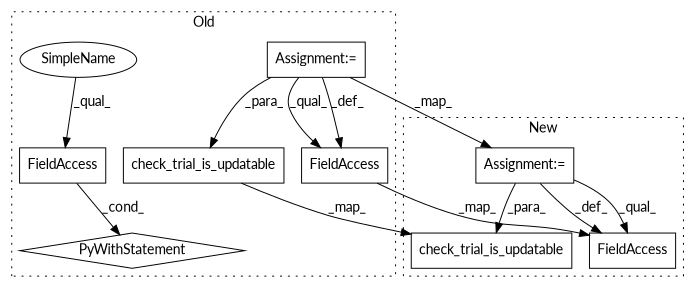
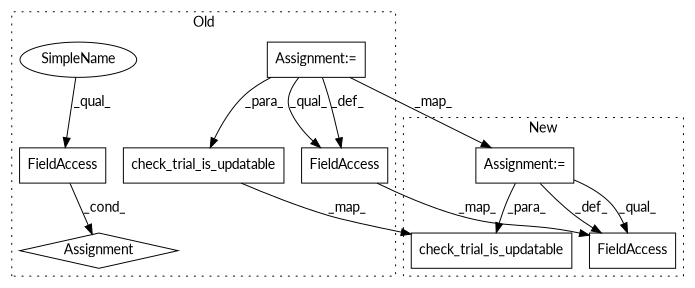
(132, 251) -> (99, 251)
